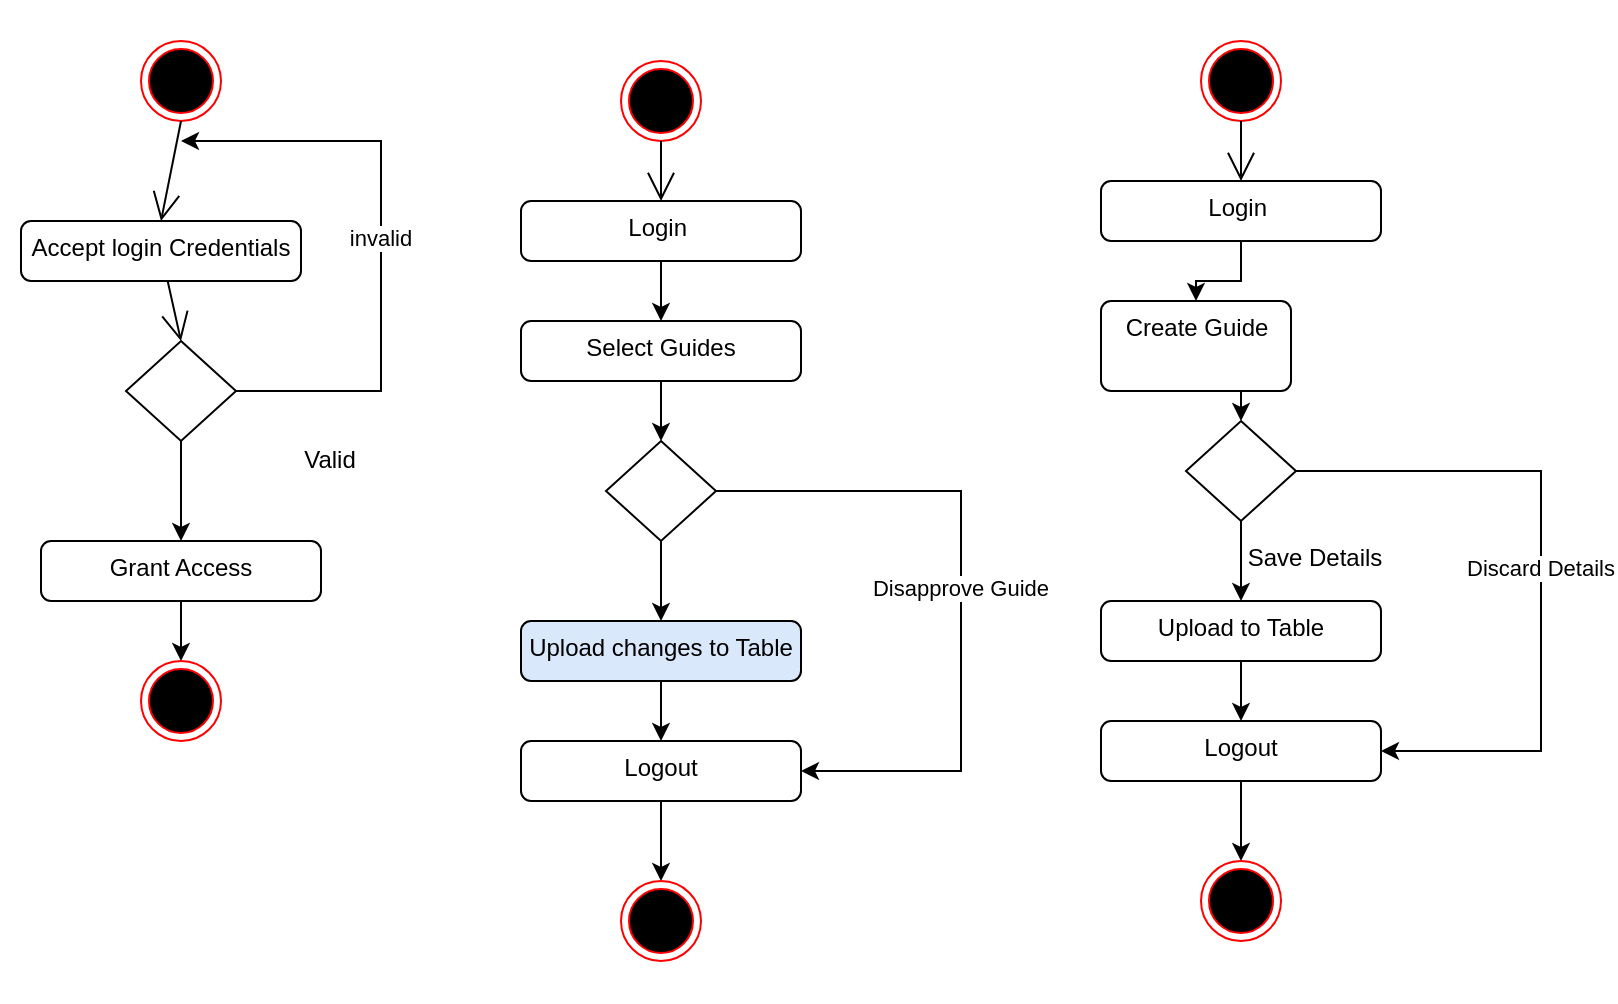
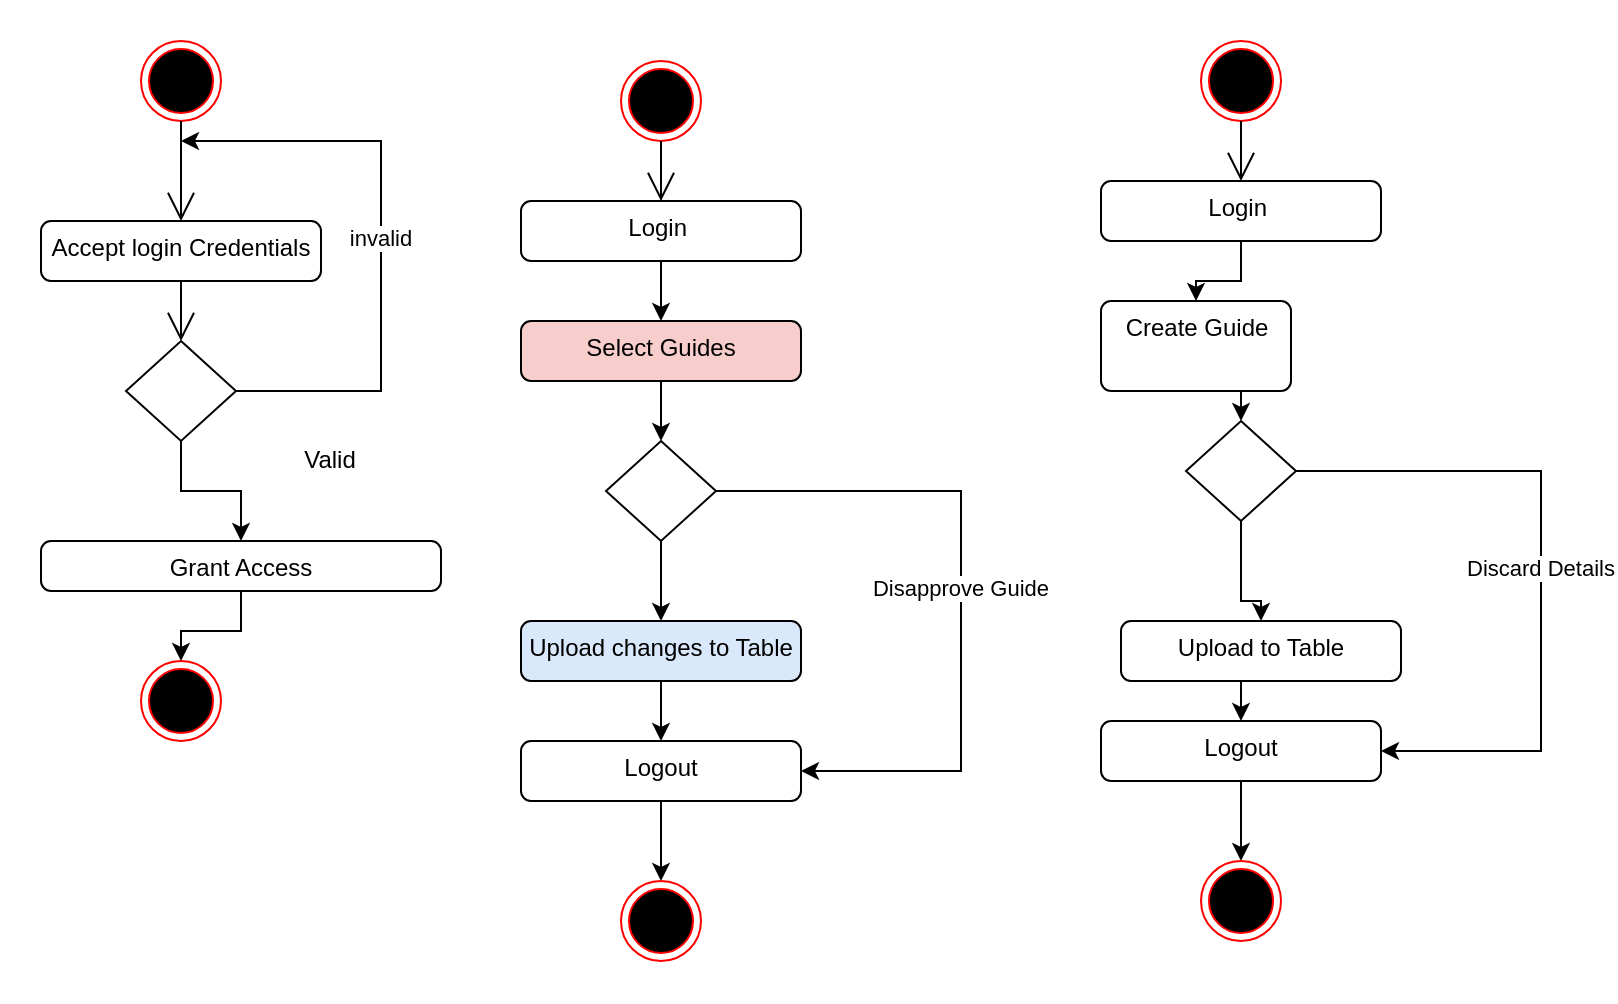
(161, 251) -> (181, 251)
(661, 351) -> (661, 351)
(1316, 559) -> none
(181, 571) -> (241, 566)
(1241, 631) -> (1261, 651)
